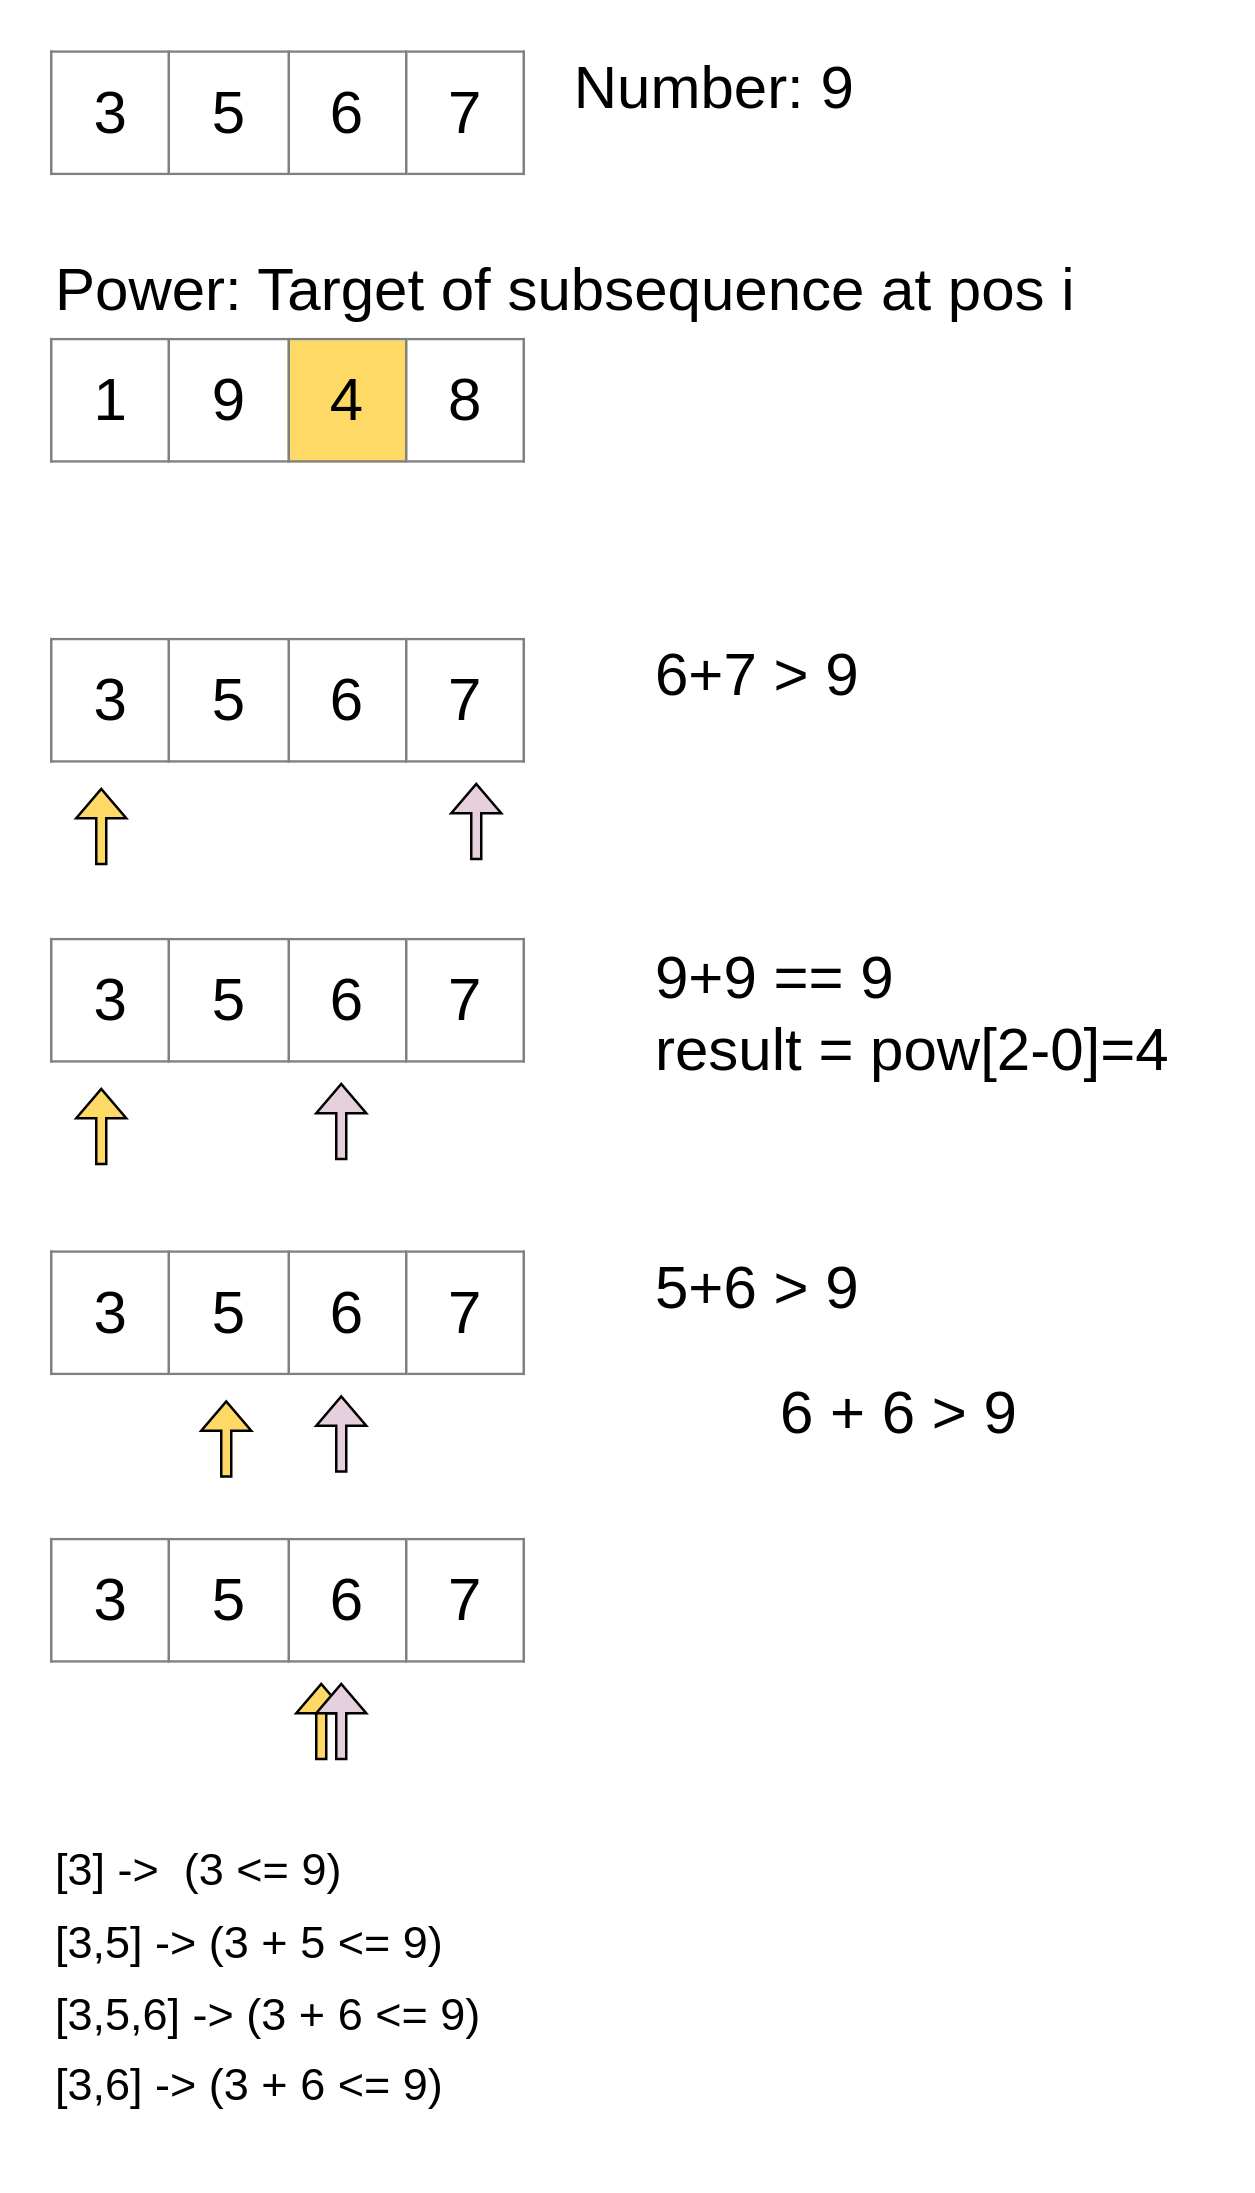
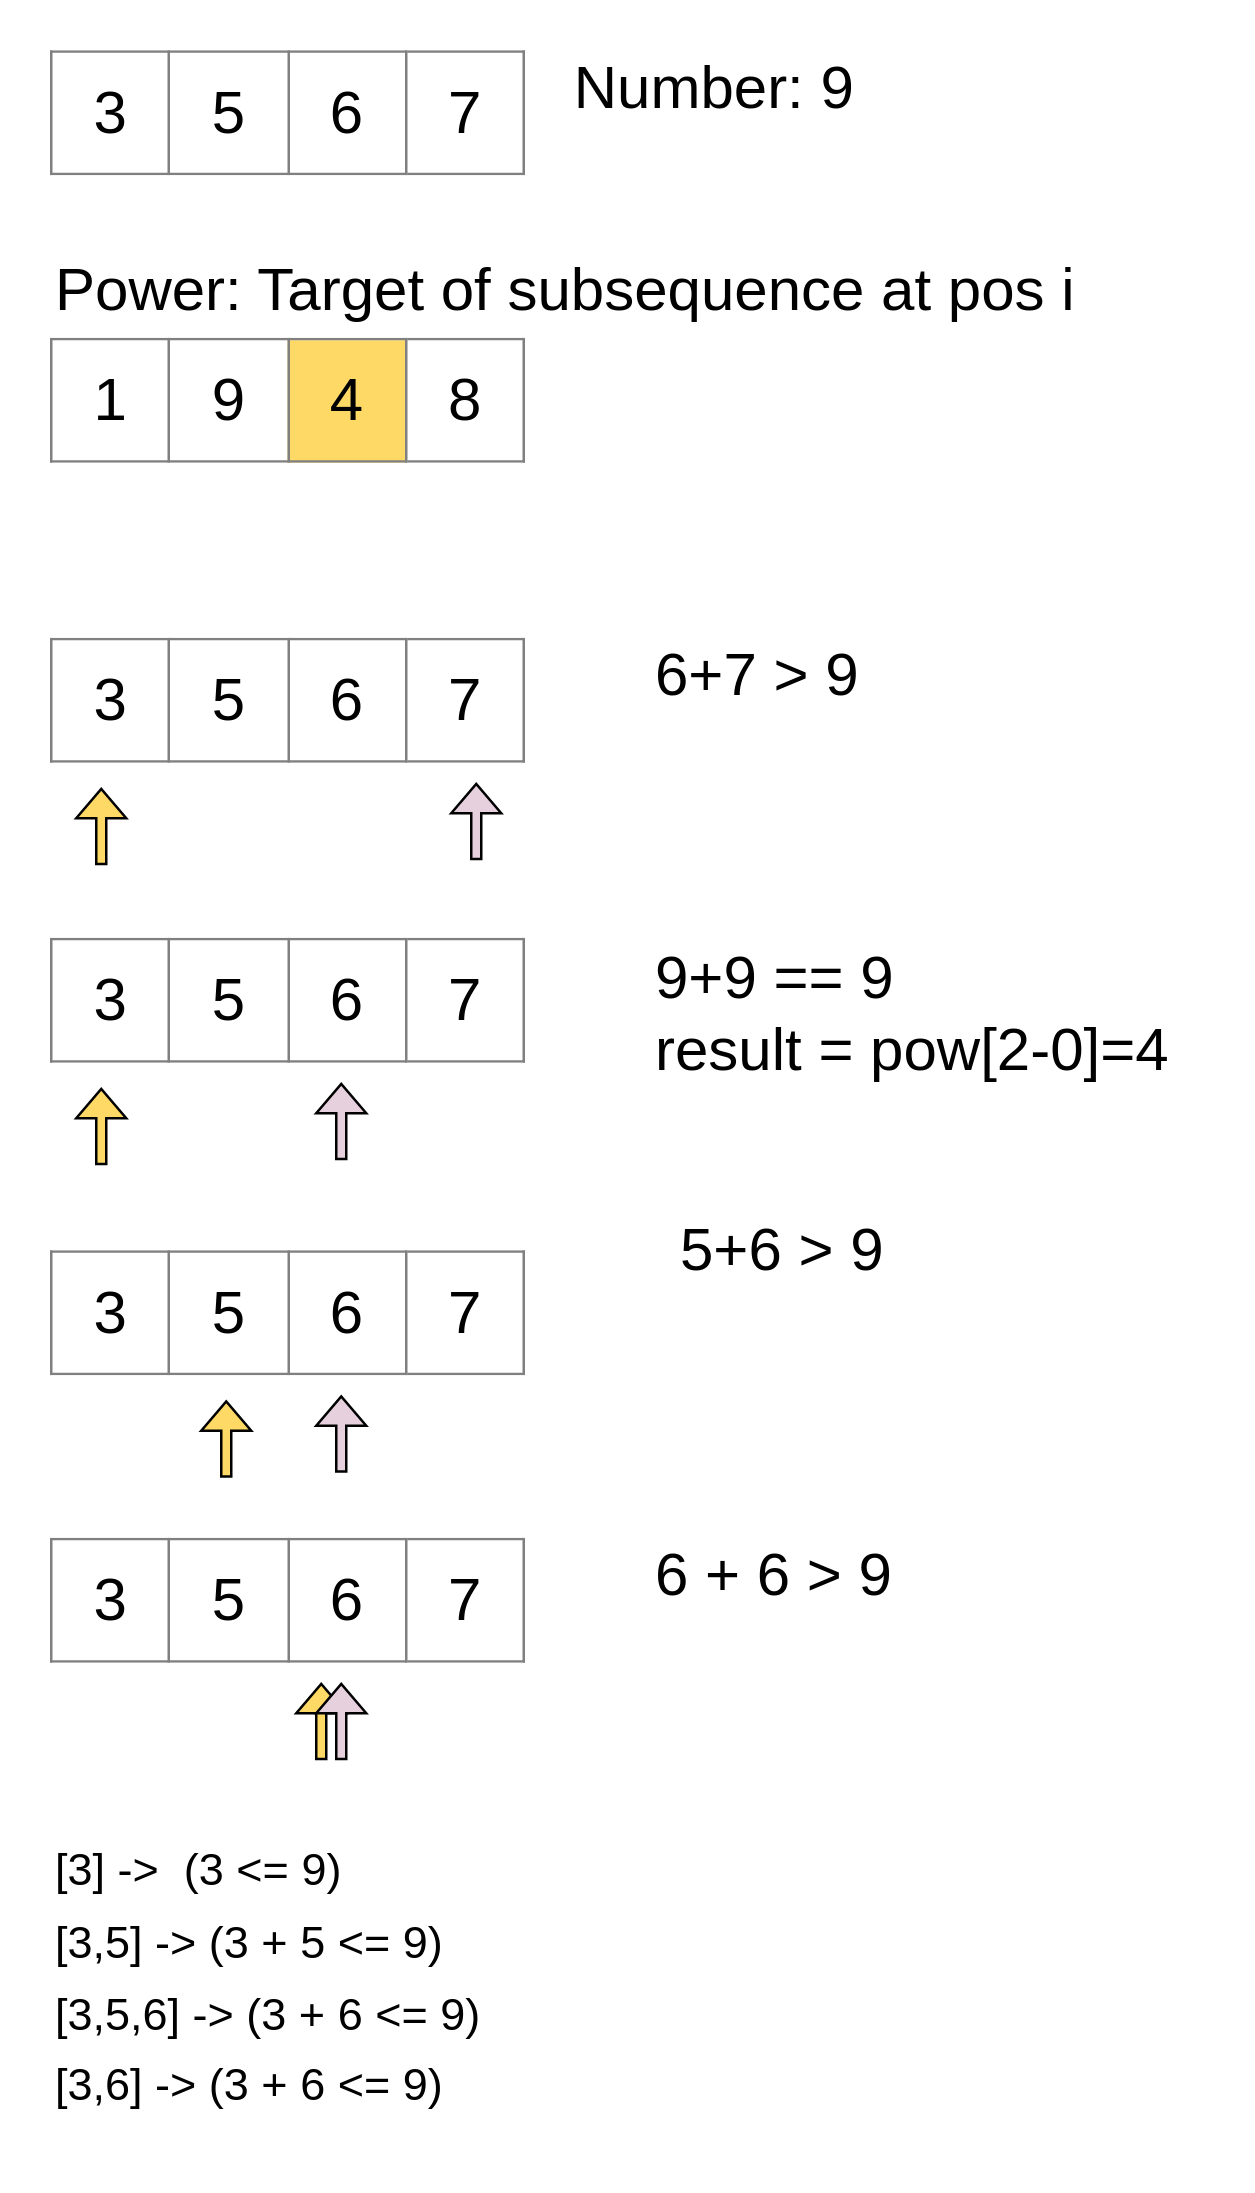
(776, 1289) -> (801, 1251)
(914, 1414) -> (789, 1576)
